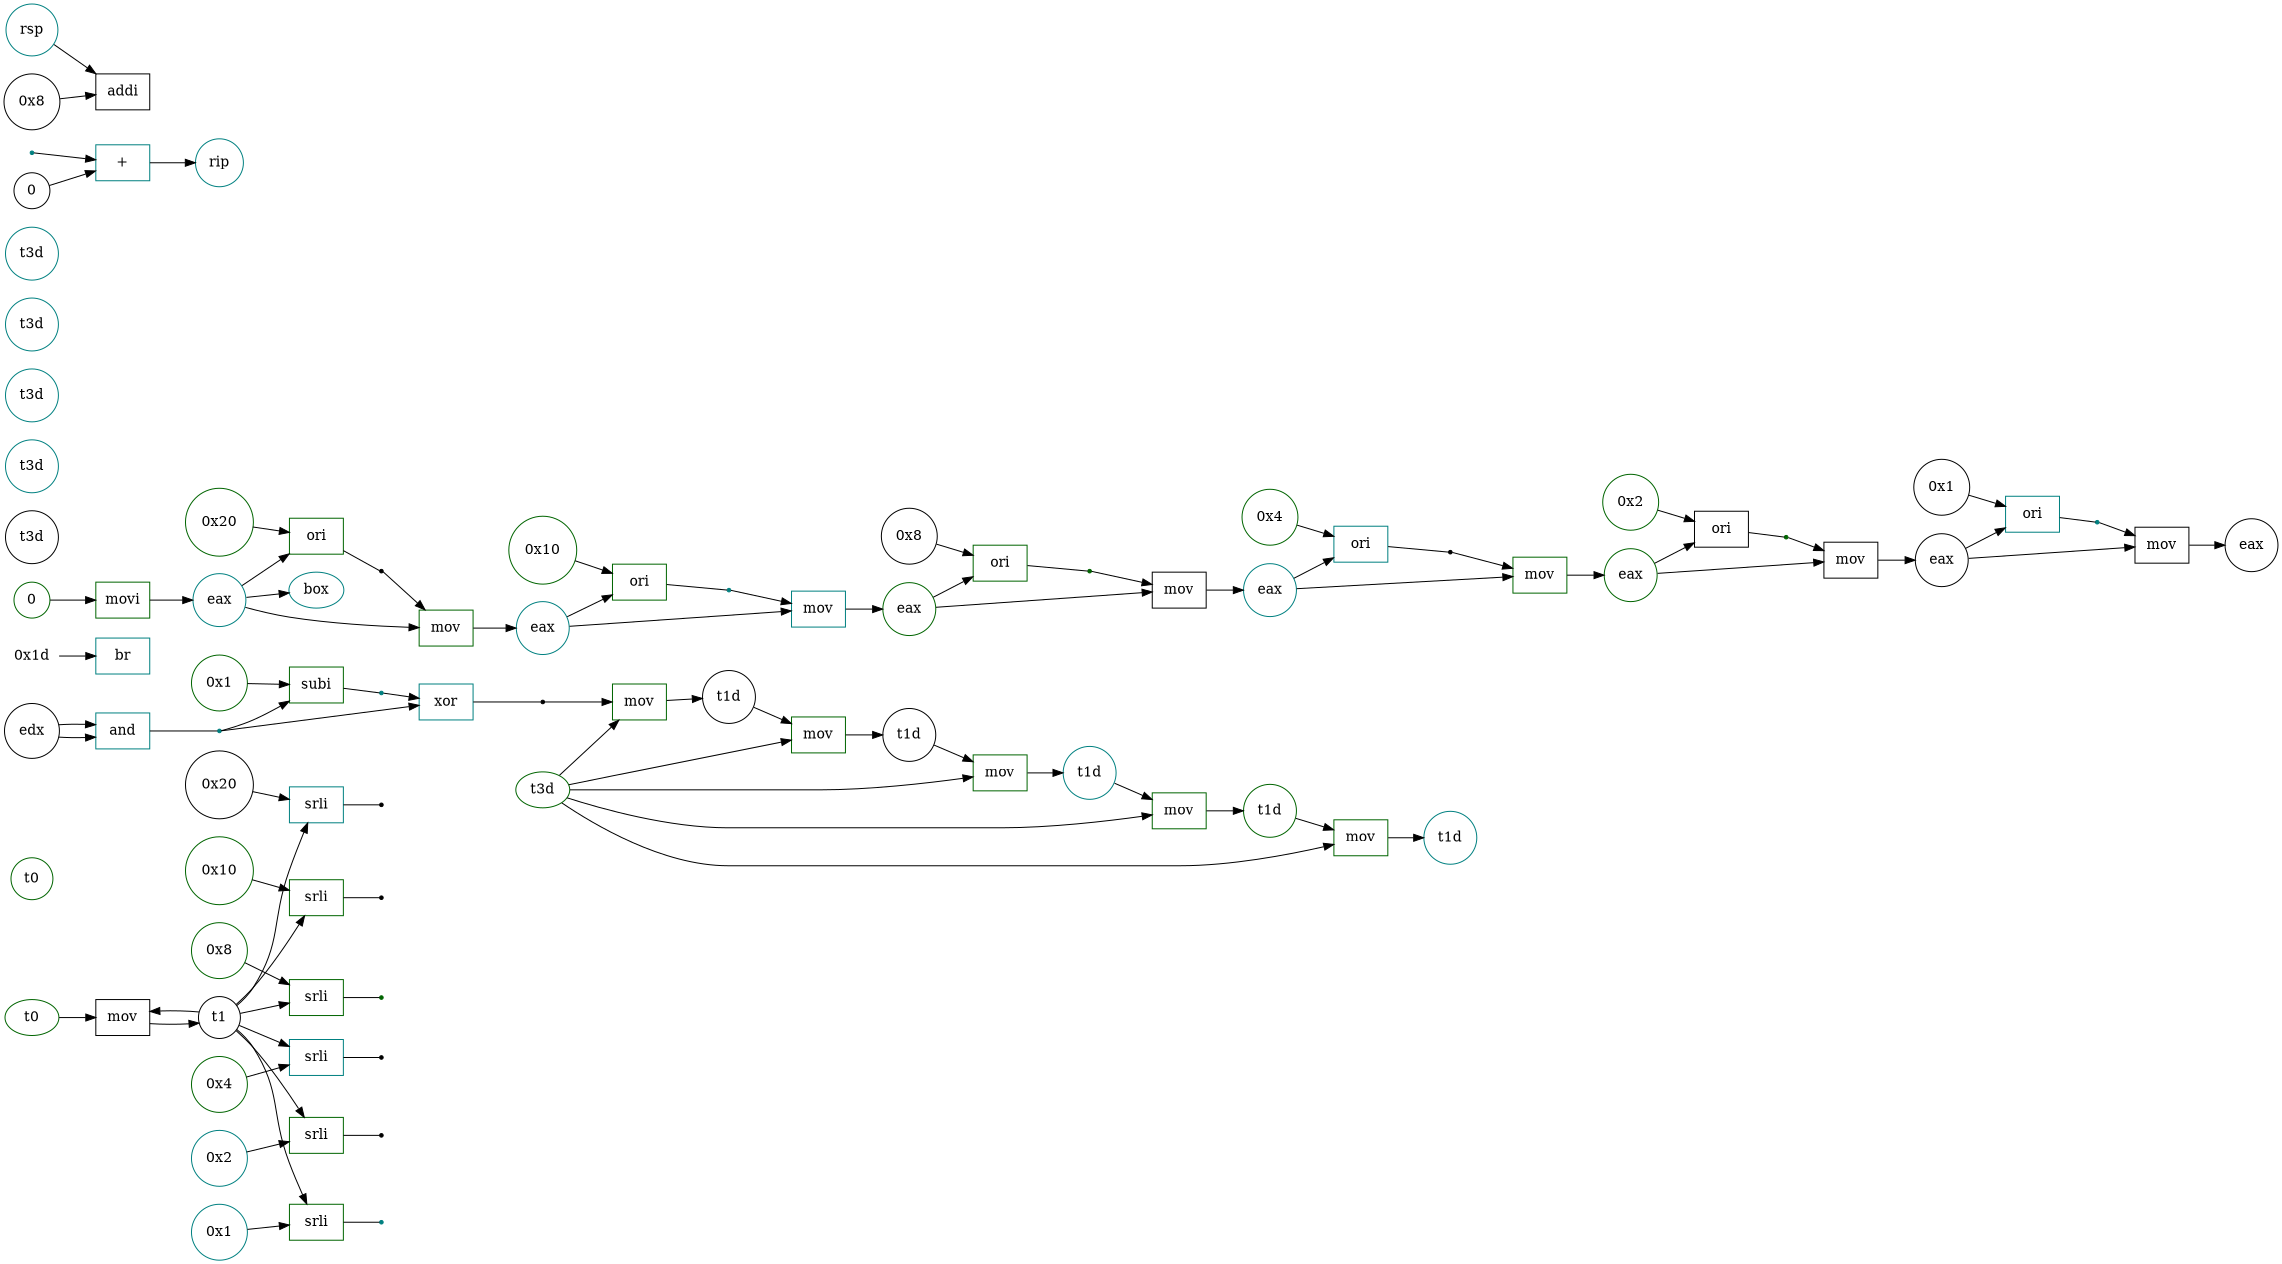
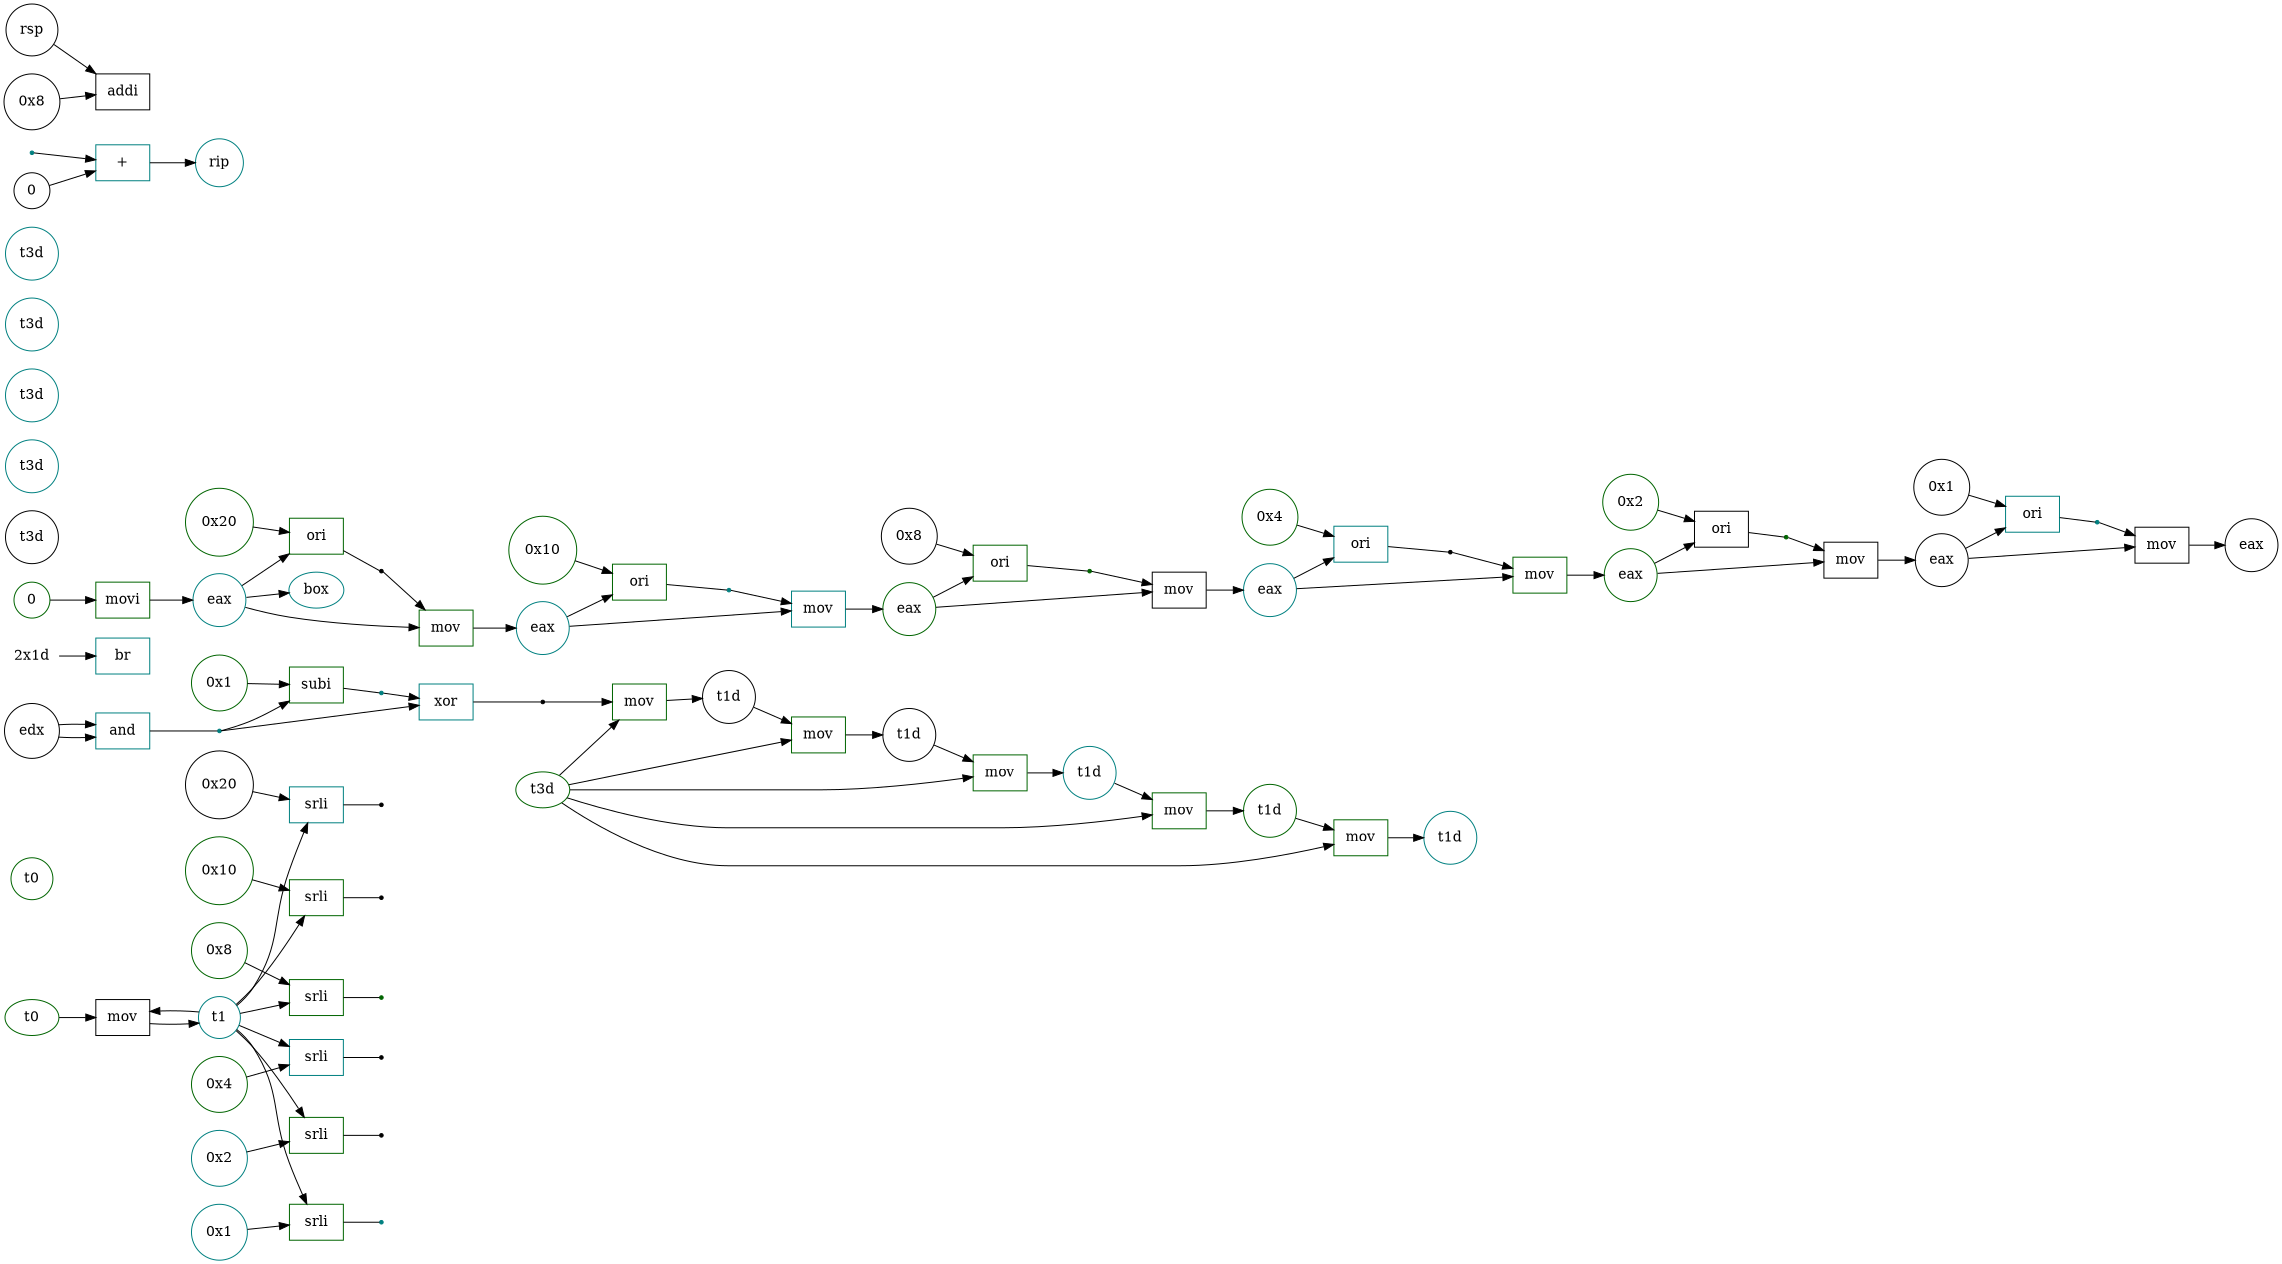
(32, 30) -> (32, 30)
(32, 656) -> (32, 656)
(219, 1018) -> (219, 1018)
